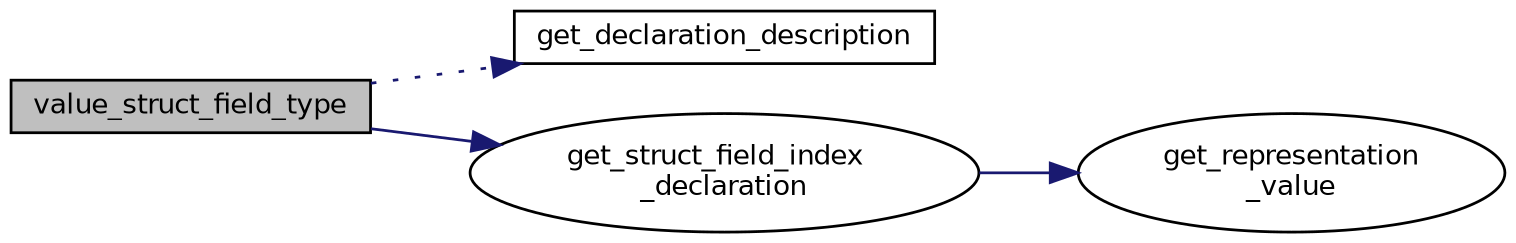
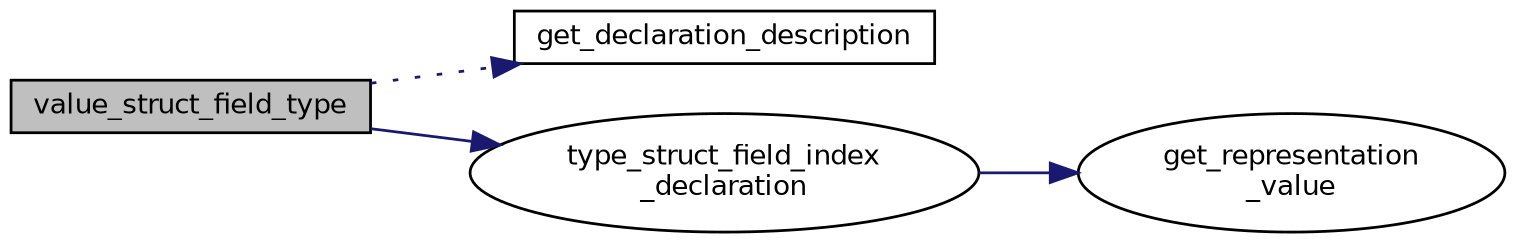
(725, 173) -> (725, 173)
